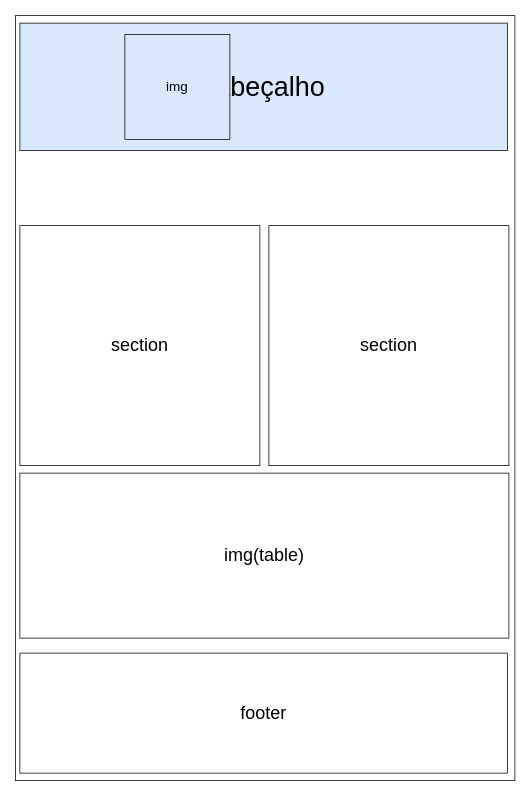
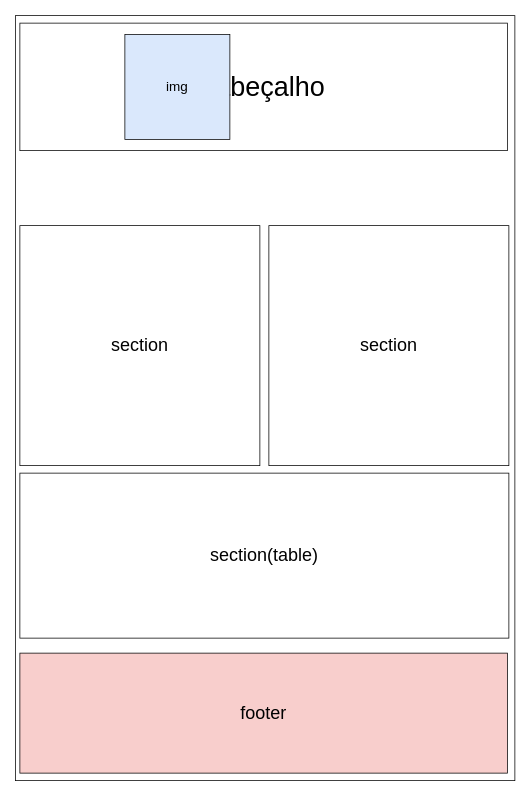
(264, 87) -> (264, 87)
(264, 555) -> (264, 555)
(264, 713) -> (264, 713)
